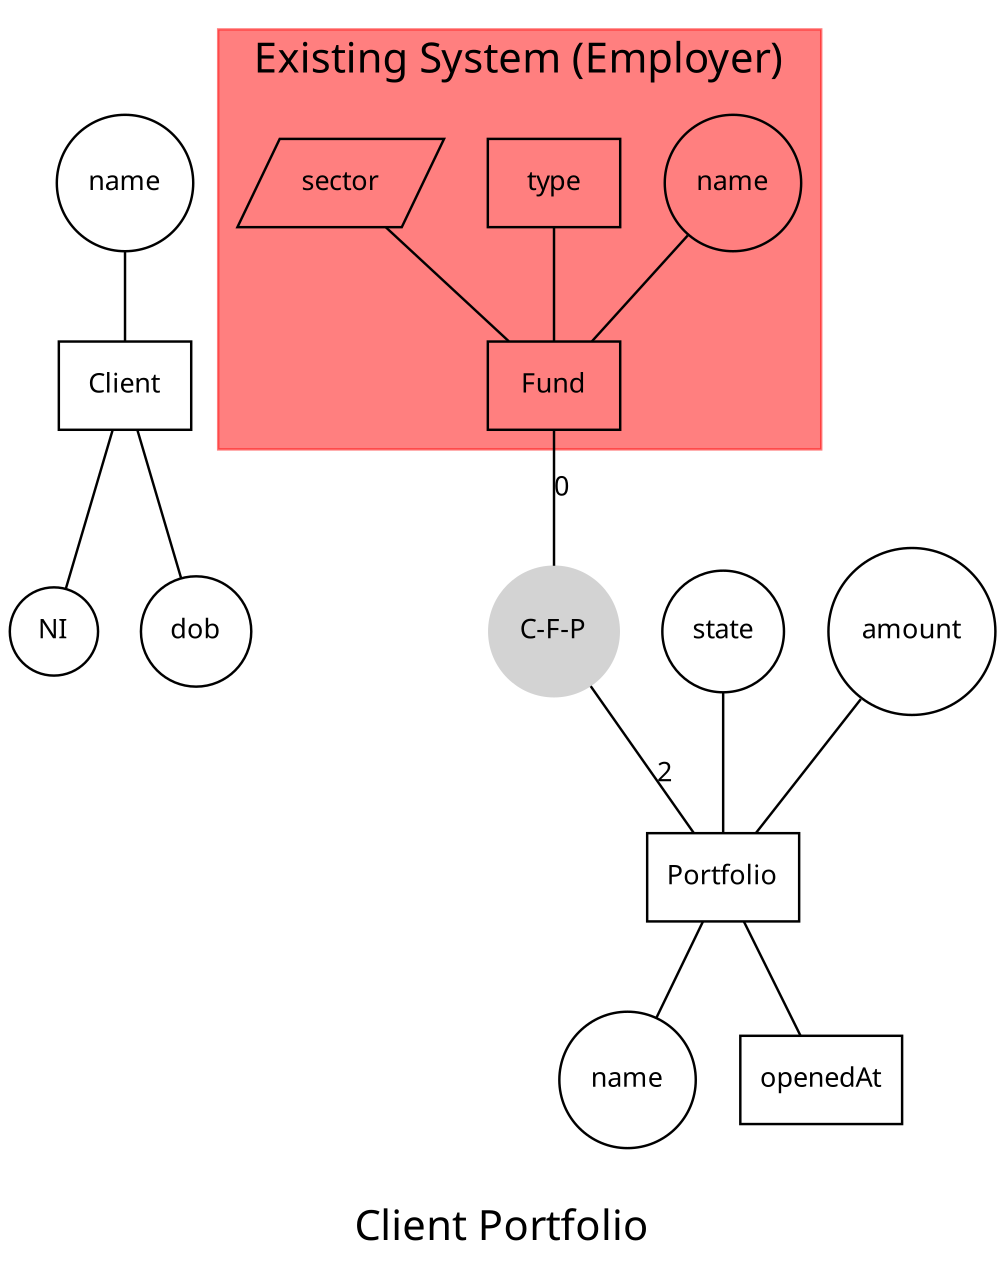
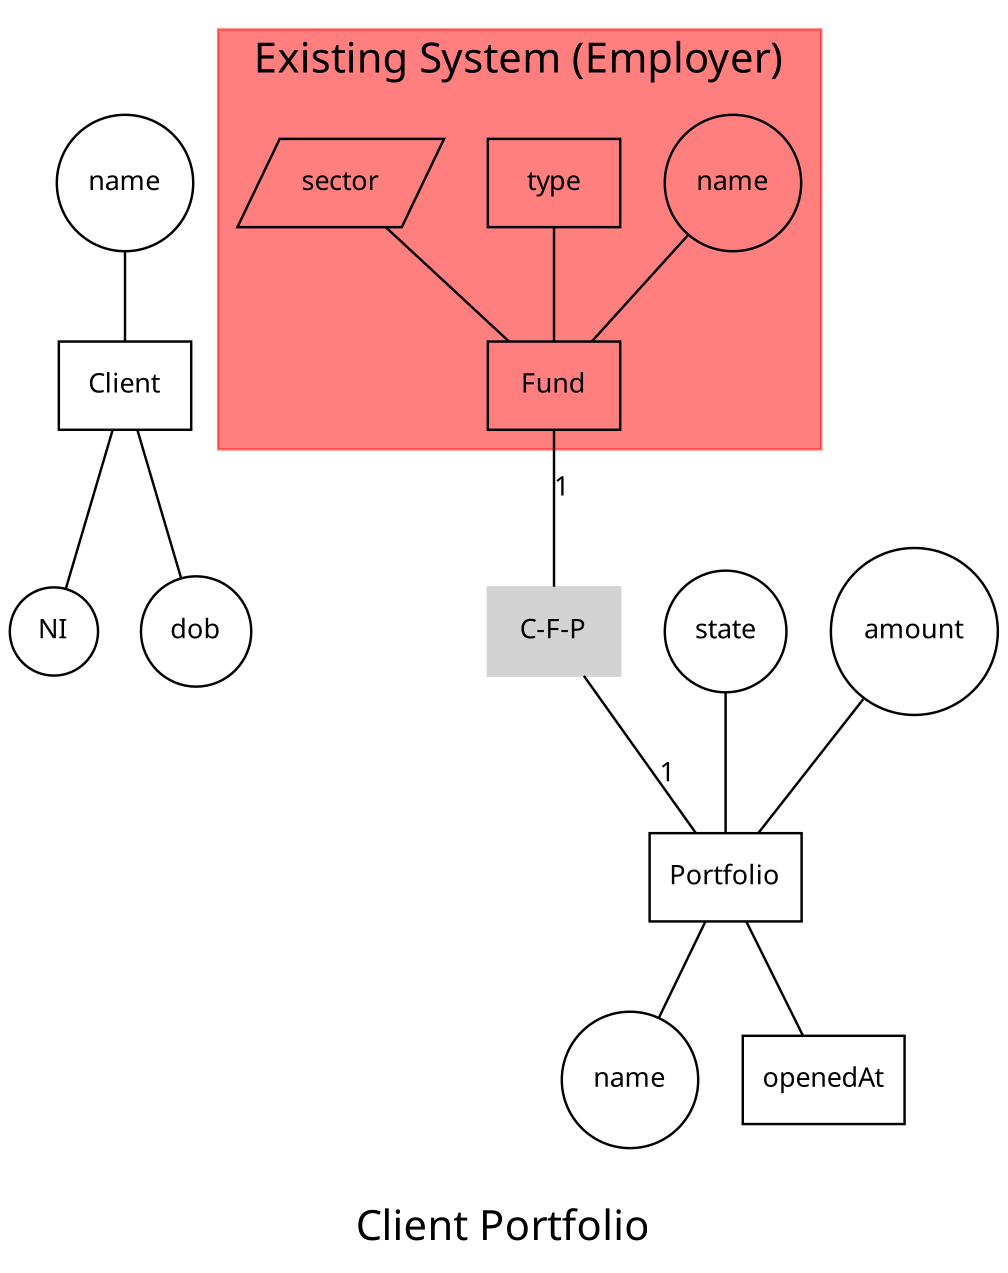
(563, 489) -> (563, 489)
(554, 631) -> (554, 631)
(666, 774) -> (668, 774)
